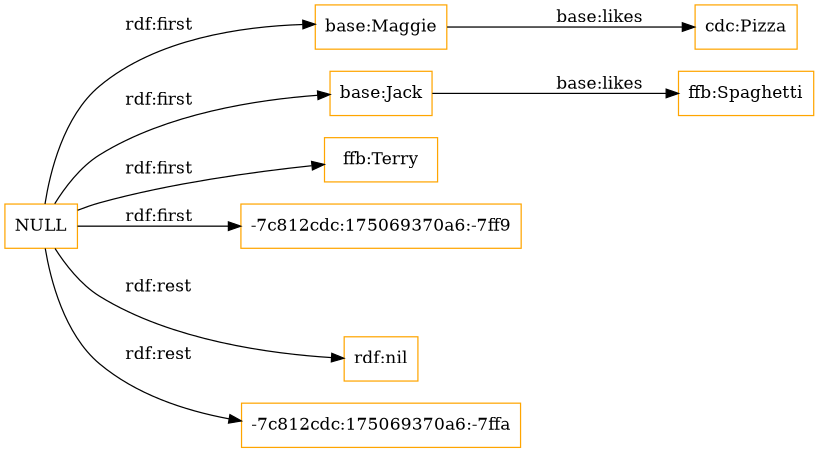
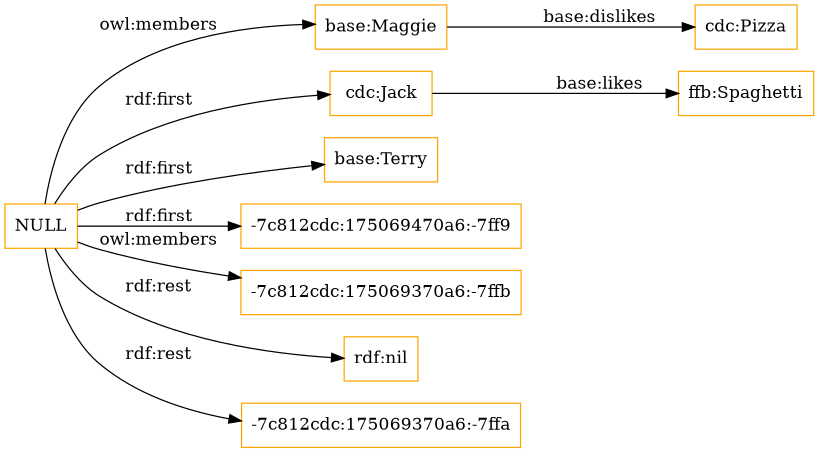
(600, 18) -> (600, 18)
(159, 25) -> (159, 25)
(381, 93) -> (381, 93)
(381, 160) -> (381, 160)
(381, 226) -> (381, 226)
none -> (381, 293)
